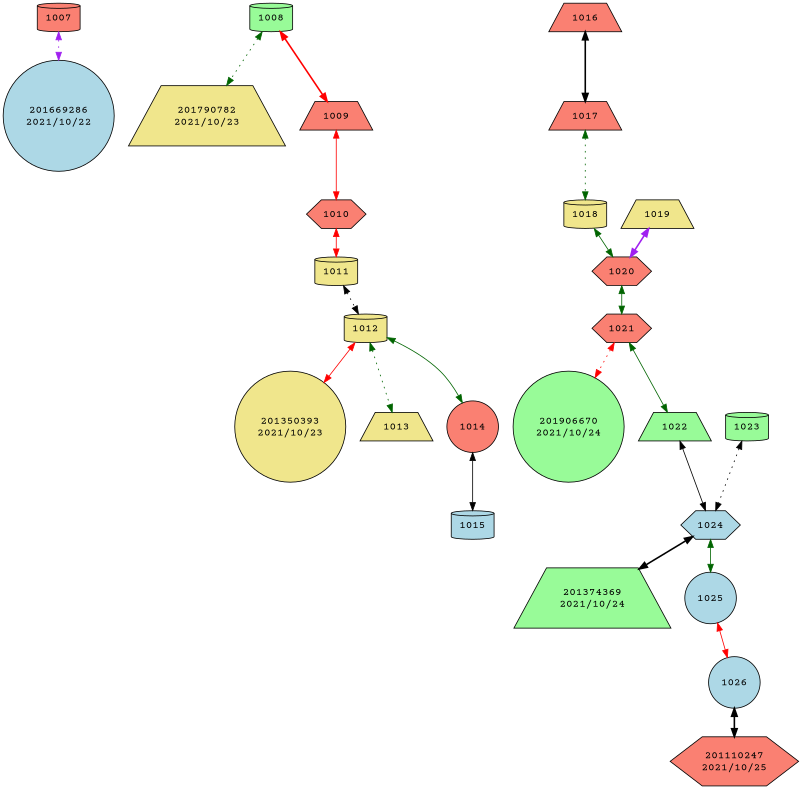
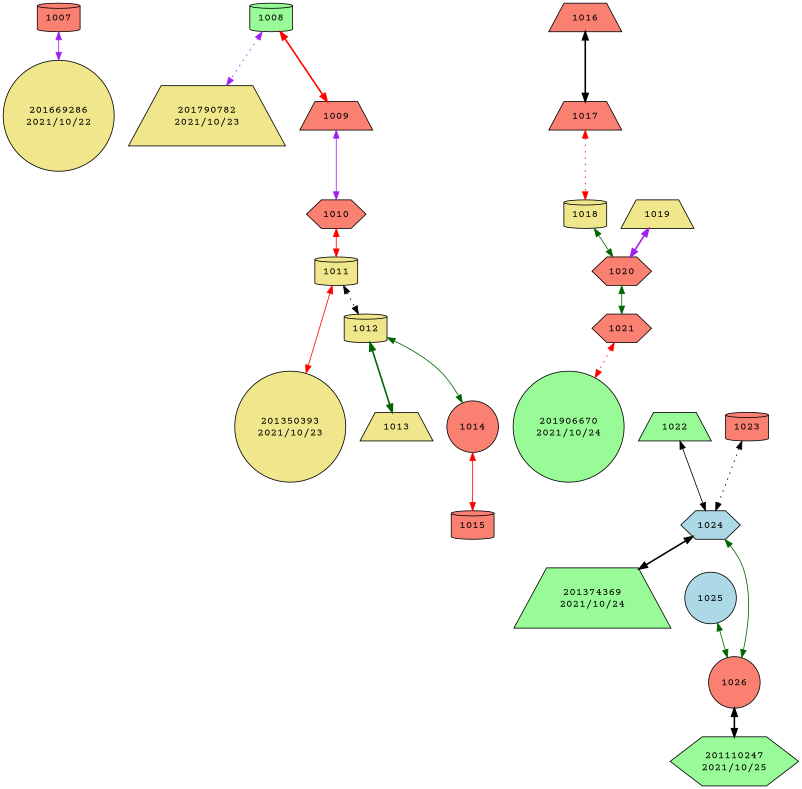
(59, 46) -> (59, 46)
(244, 59) -> (244, 59)
(59, 116) -> (59, 116)
(336, 165) -> (336, 165)
(585, 165) -> (585, 165)
(339, 363) -> (319, 329)
(381, 378) -> (381, 378)
(648, 378) -> none
(747, 427) -> (747, 427)
(473, 481) -> (473, 481)
(473, 525) -> (473, 525)
(711, 556) -> (748, 596)
(722, 640) -> (722, 640)
(734, 682) -> (734, 682)
(734, 761) -> (734, 761)
